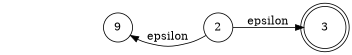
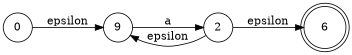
none -> (18, 27)
none -> (164, 27)
(325, 27) -> (325, 27)
